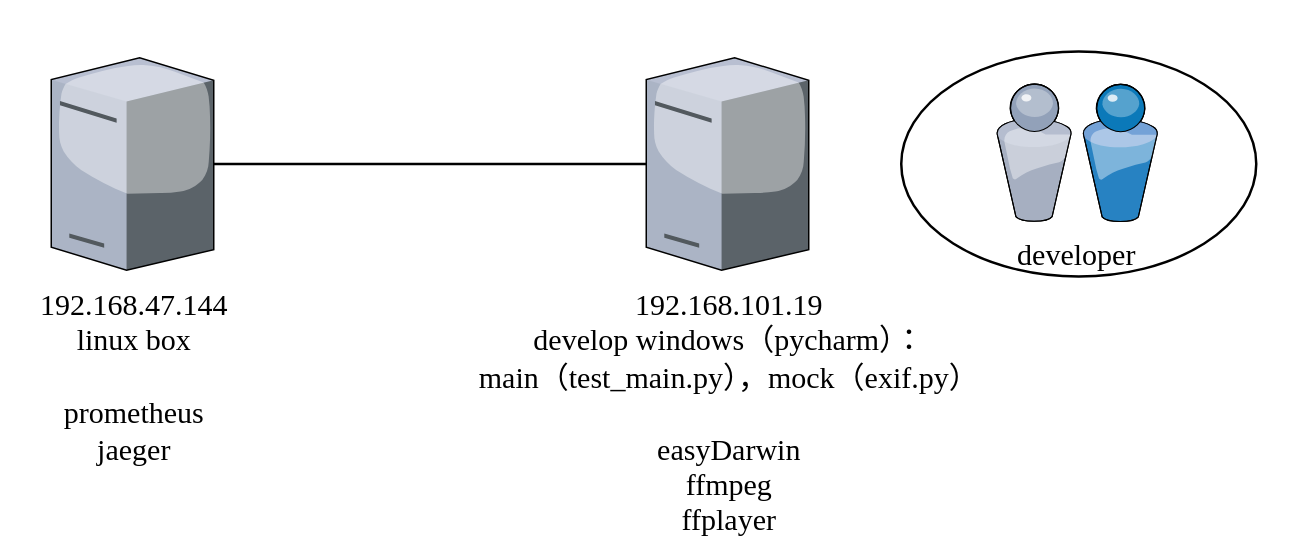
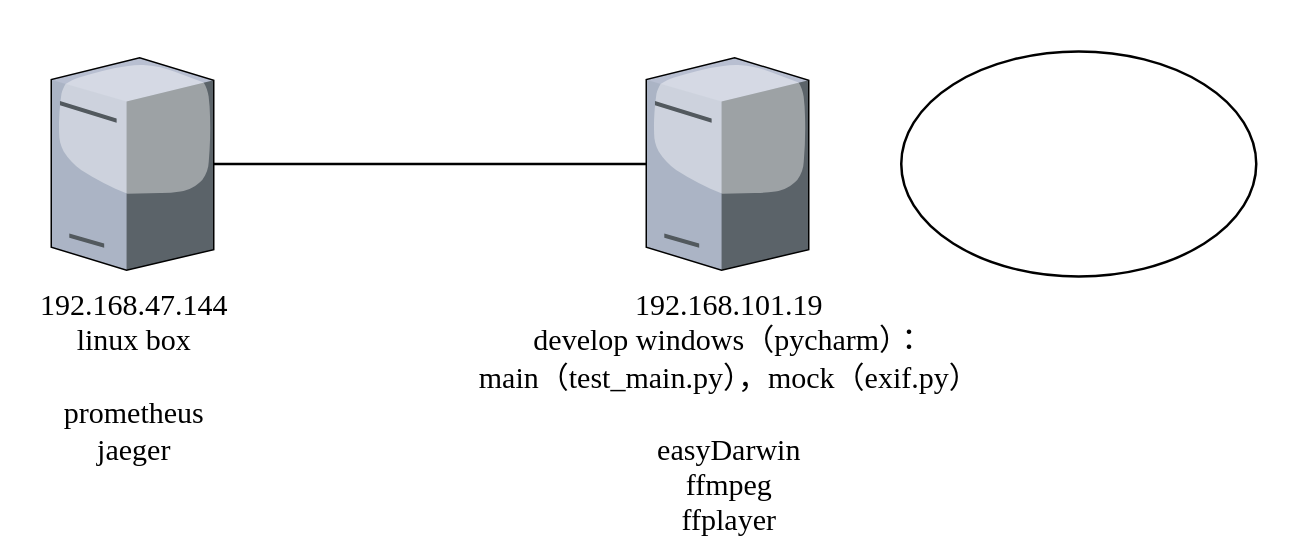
(1077, 153) -> none
